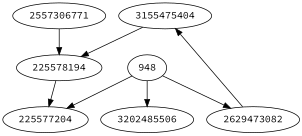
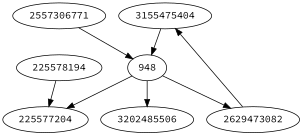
(59, 38) -> (103, 42)
(115, 40) -> (157, 38)
